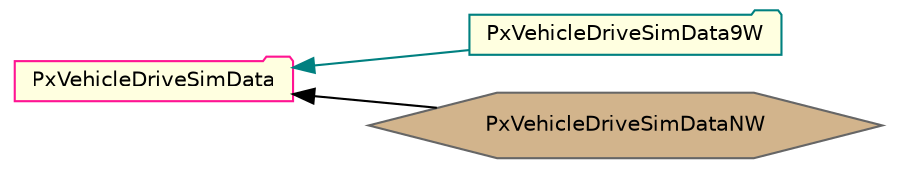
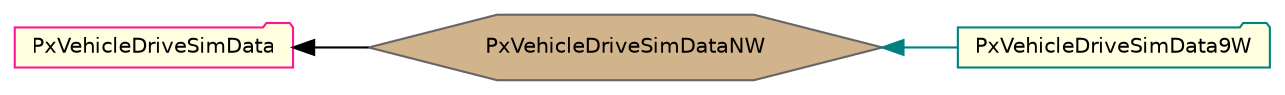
(392, 58) -> (931, 47)
